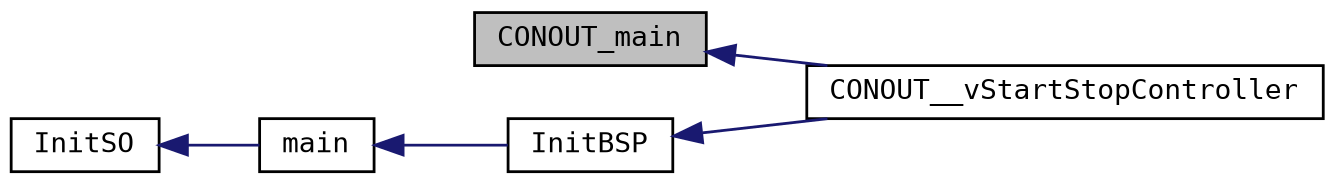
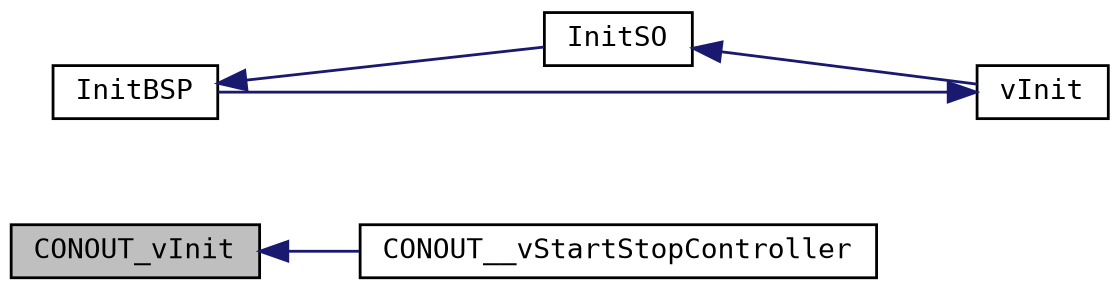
(590, 39) -> (135, 251)
(765, 126) -> (395, 64)
(317, 145) -> (1043, 92)
